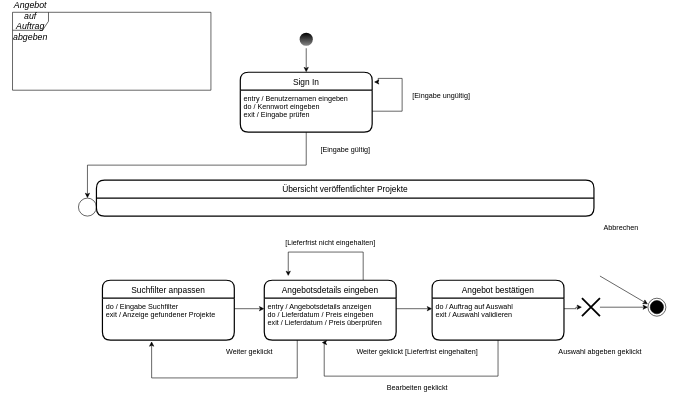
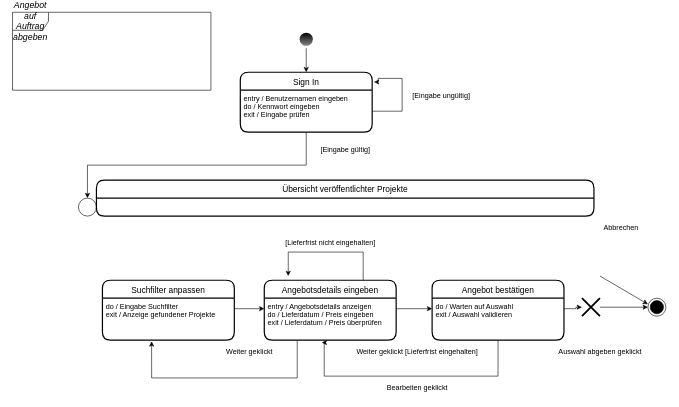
(479, 307) -> (477, 307)
